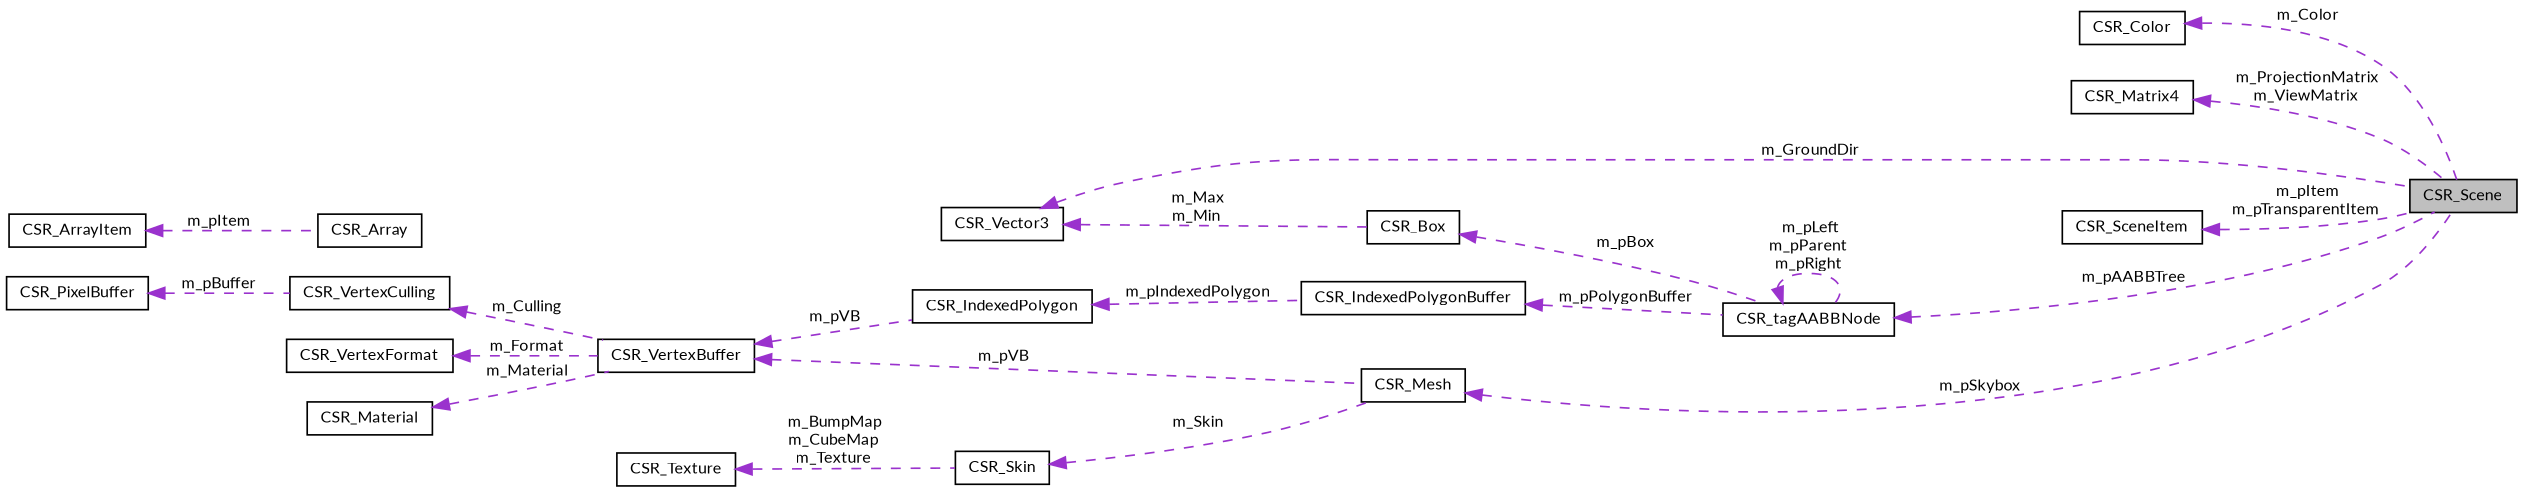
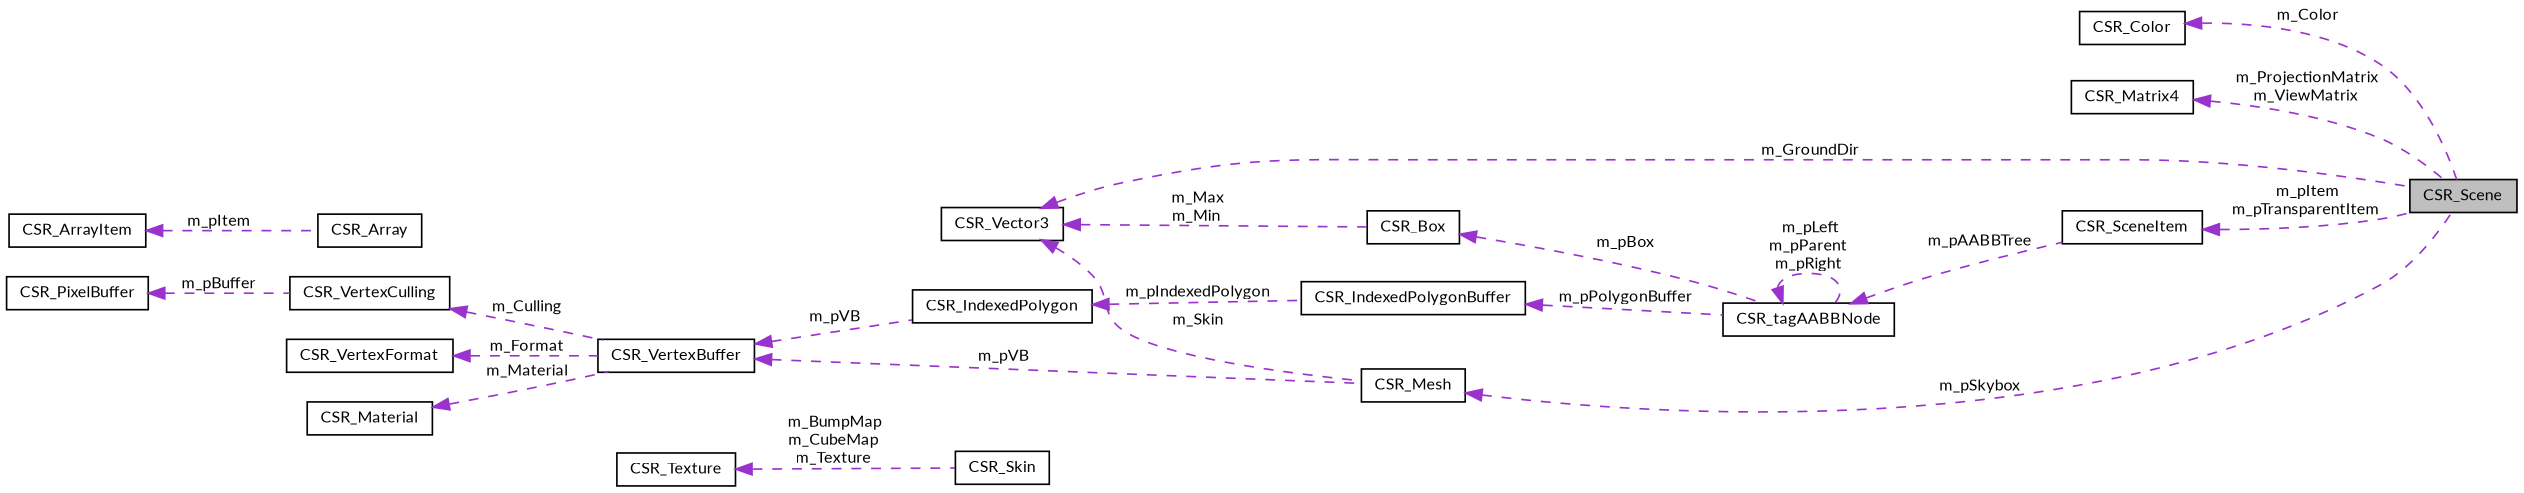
(2178, 288) -> (1963, 267)
(1220, 442) -> (1186, 353)
